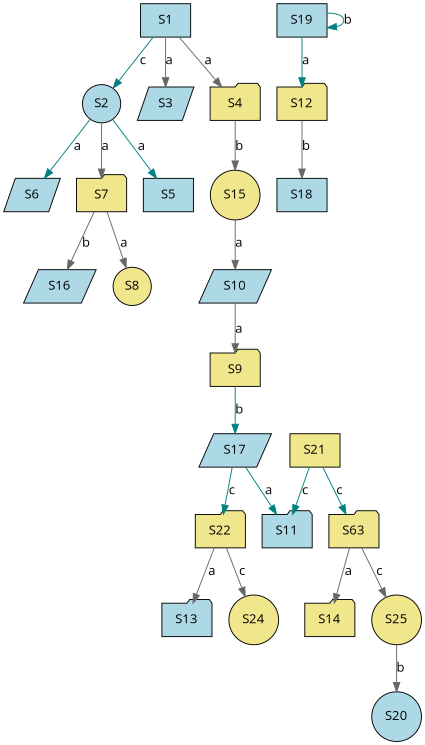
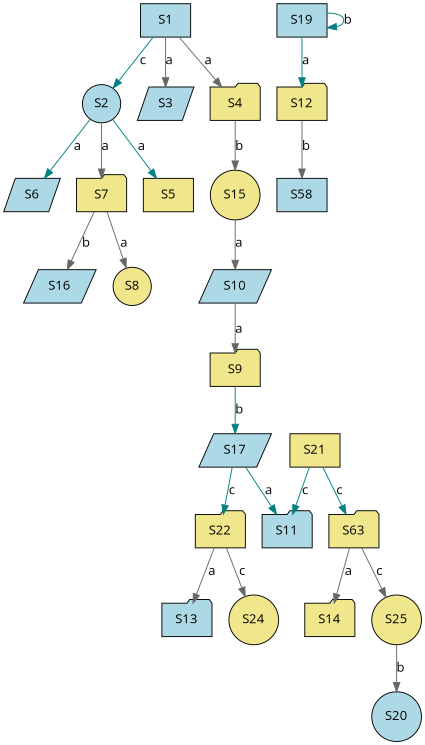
(168, 195) -> (168, 195)
(302, 195) -> (302, 195)
